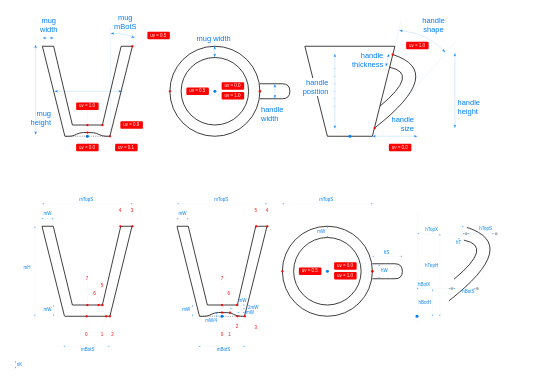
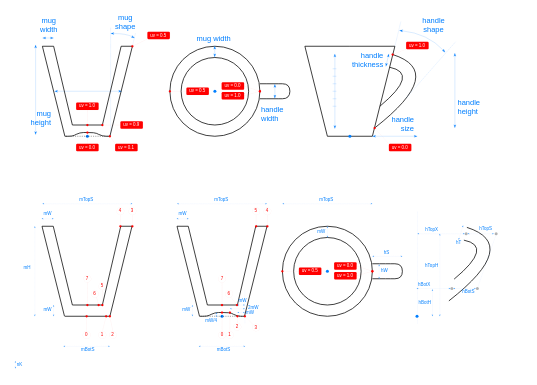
(126, 22) -> (126, 22)
(313, 87) -> none
